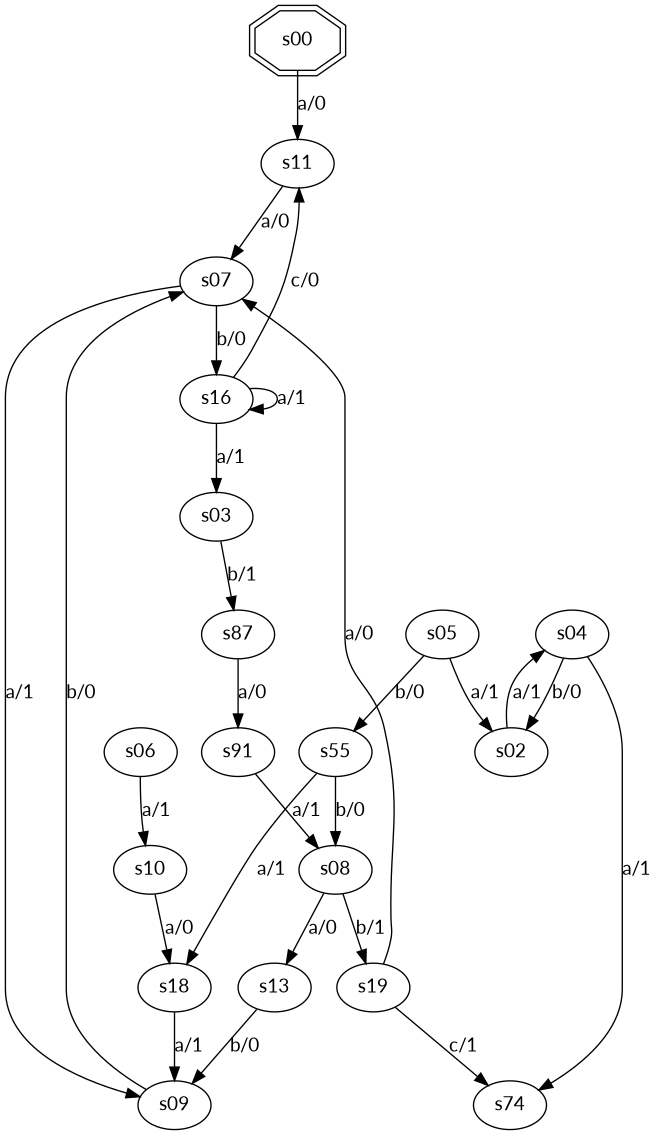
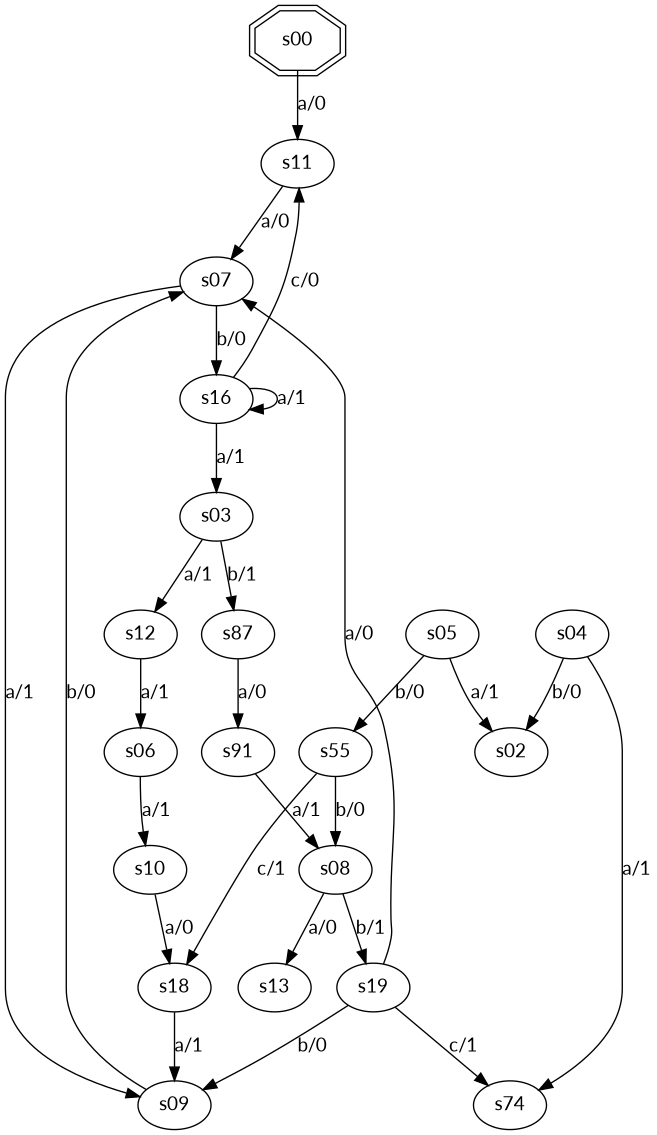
none -> (141, 634)
(510, 689) -> none
(272, 870) -> (272, 870)
(229, 1041) -> (283, 1046)
